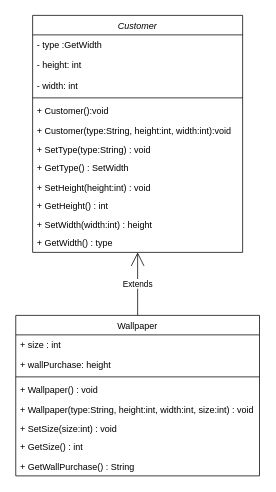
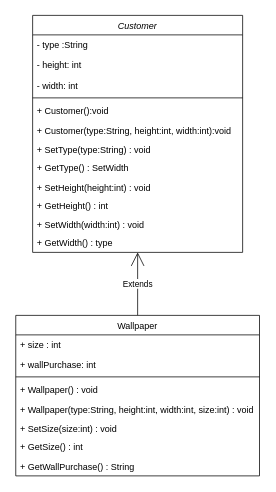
(72, 45) -> (67, 45)
(102, 225) -> (97, 225)
(68, 365) -> (61, 365)
